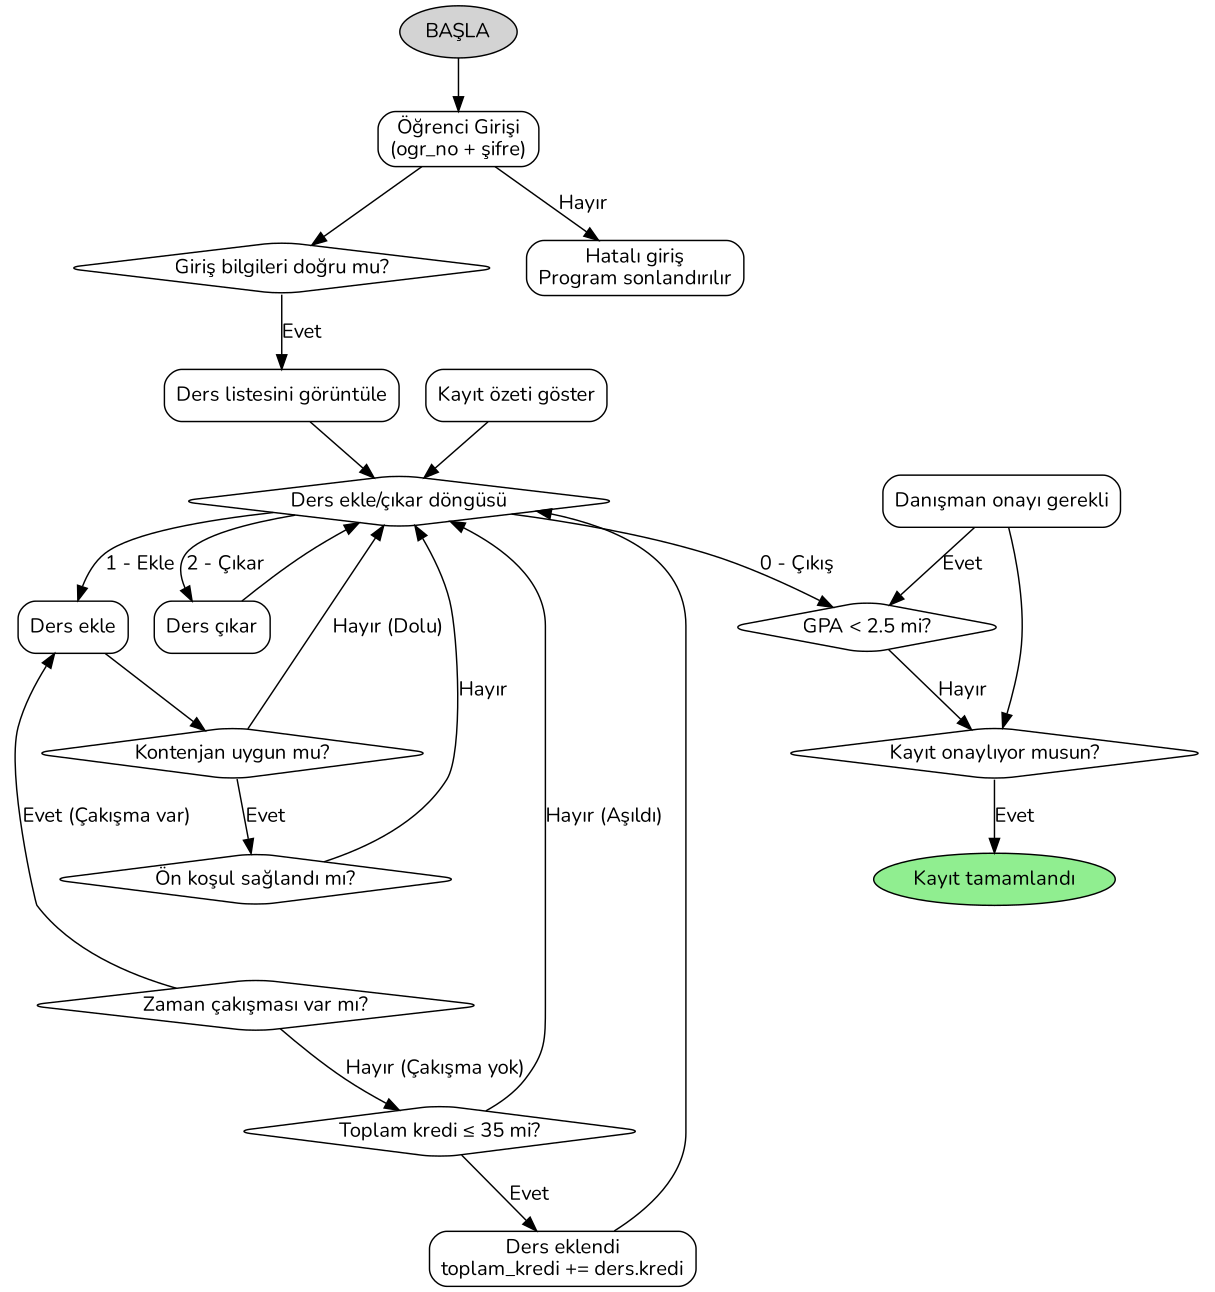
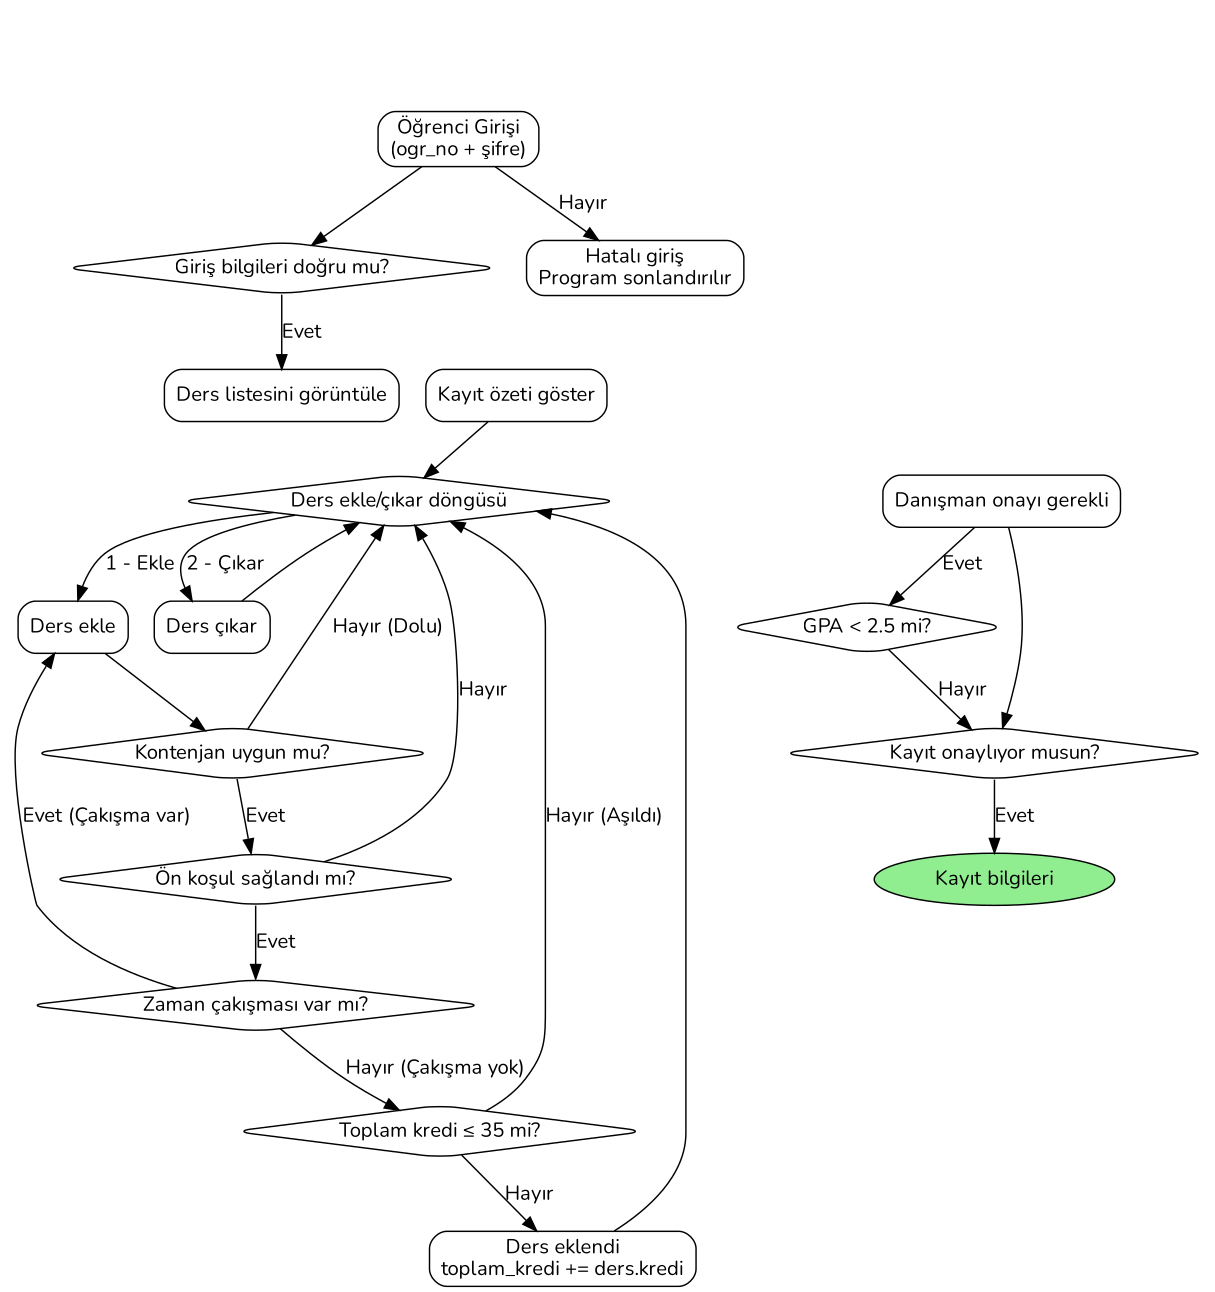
(458, 32) -> none
(337, 445) -> none
(670, 543) -> none
(994, 879) -> (994, 879)
none -> (256, 935)
(529, 1194) -> (529, 1194)
